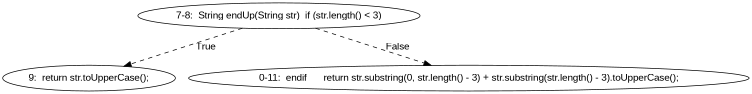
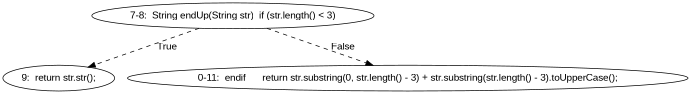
(89, 78) -> (59, 78)
